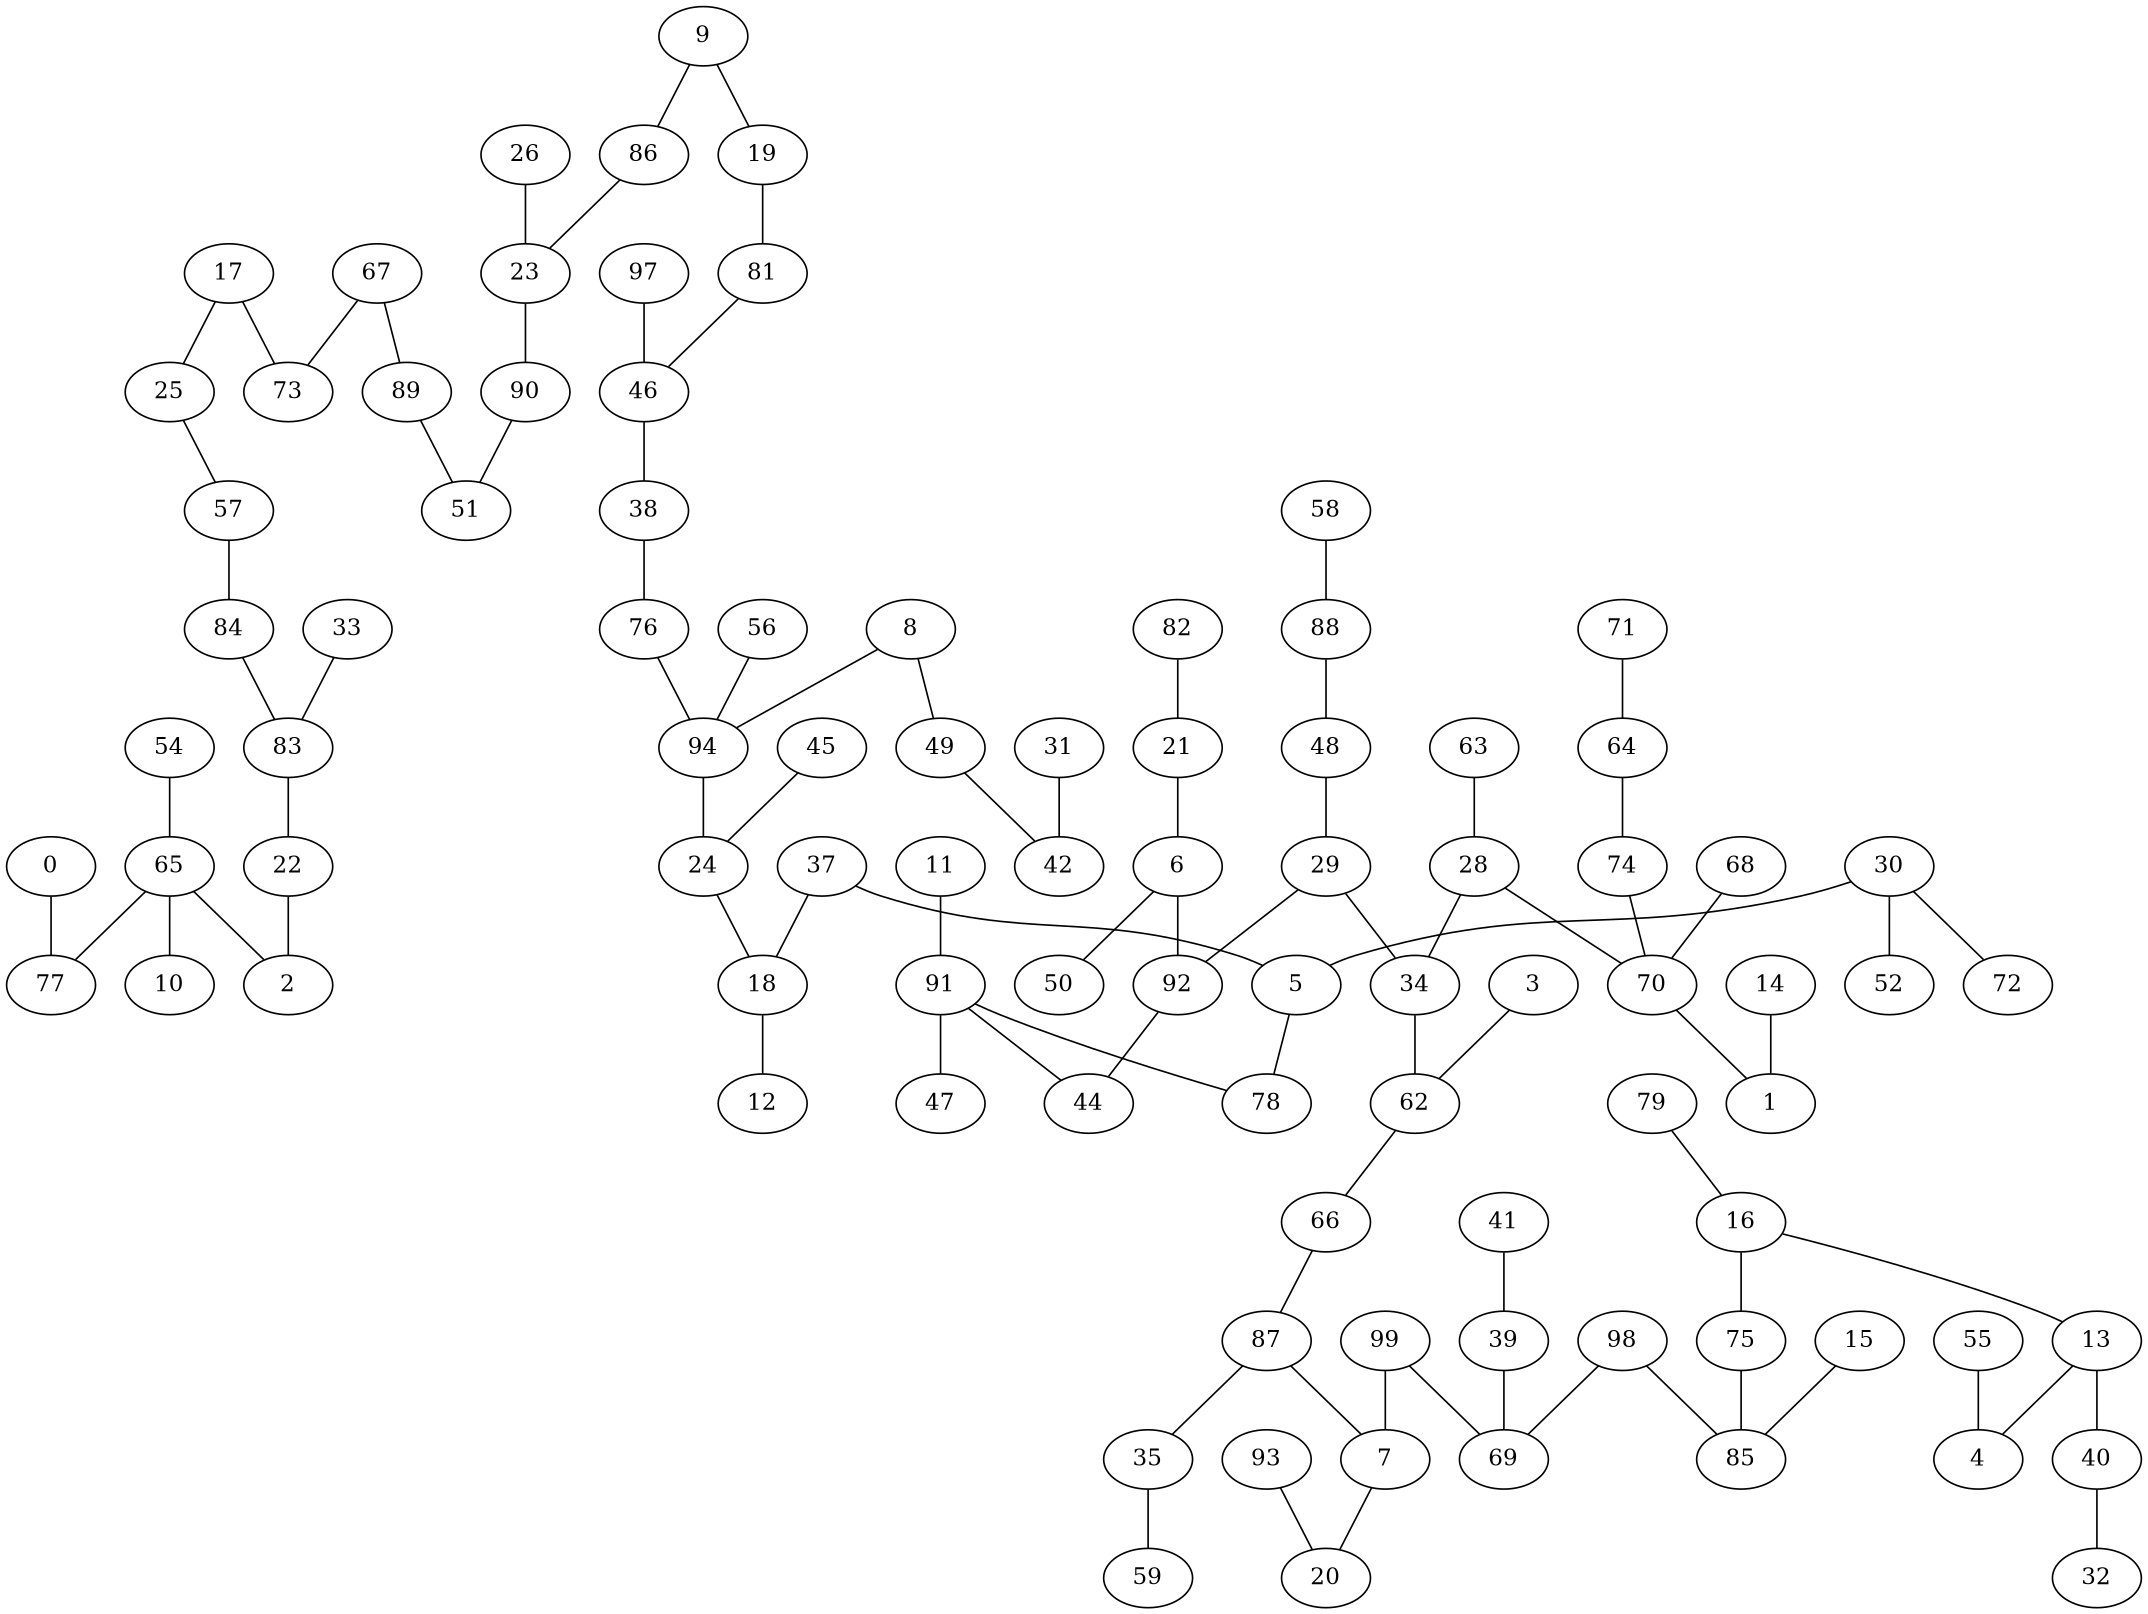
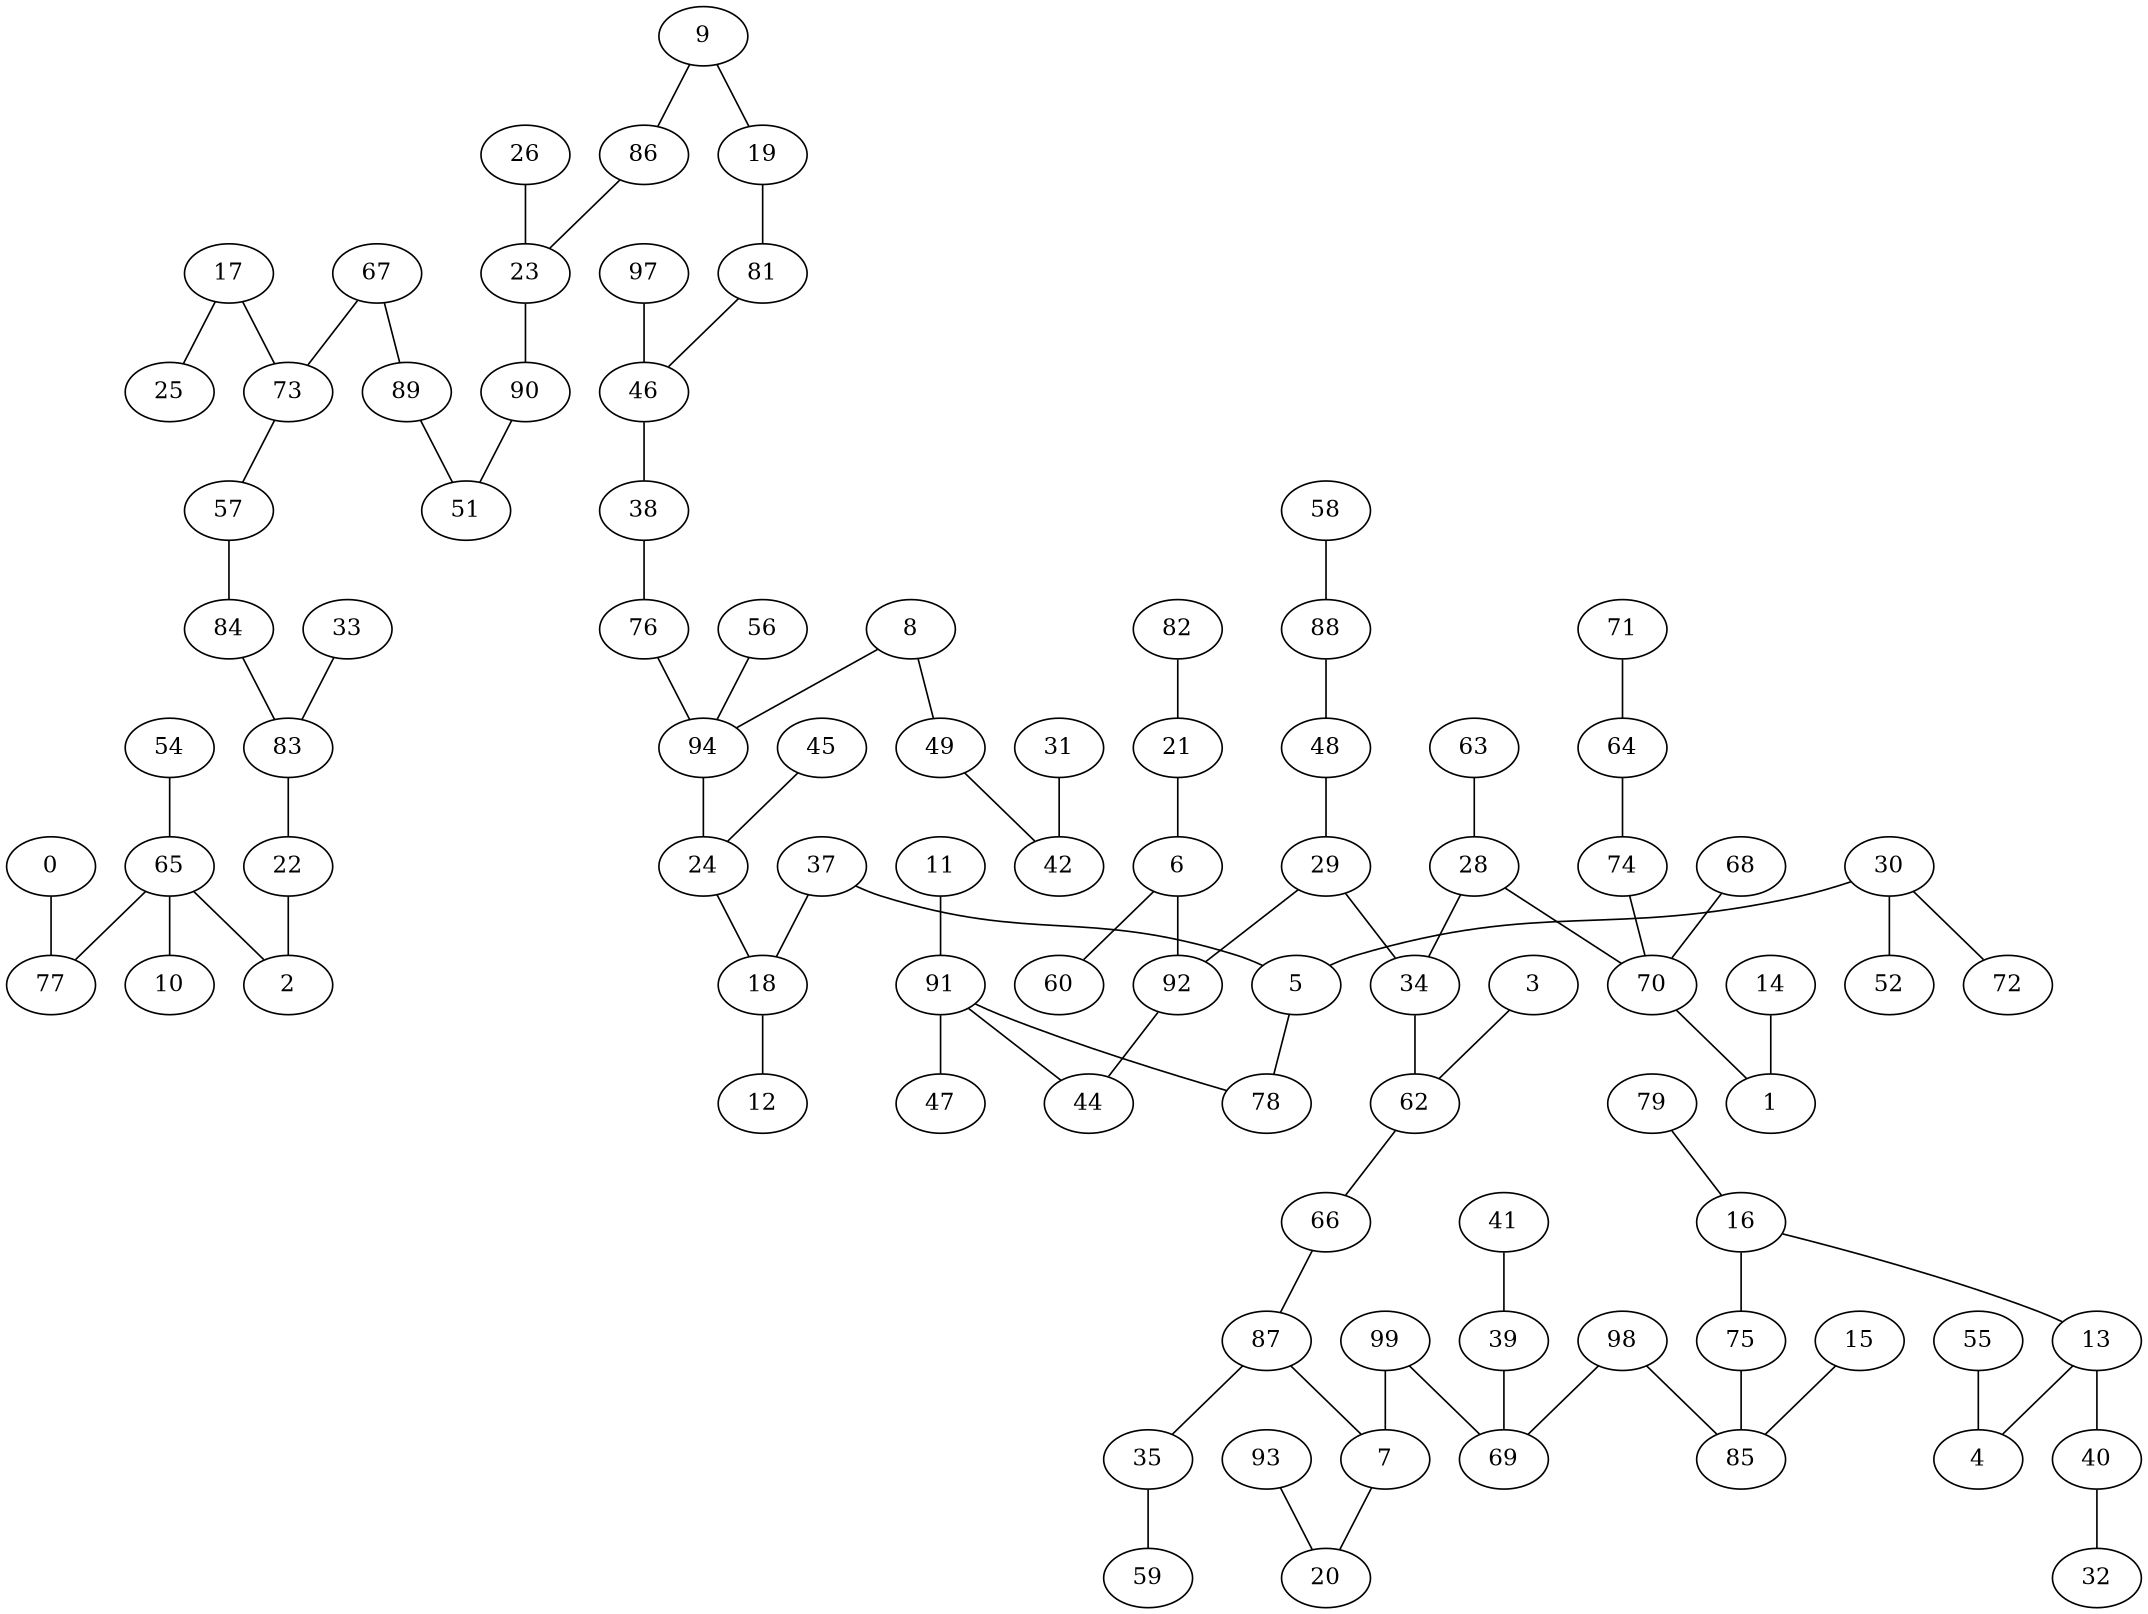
(199, 451) -> (259, 451)
(1059, 985) -> (1059, 985)
